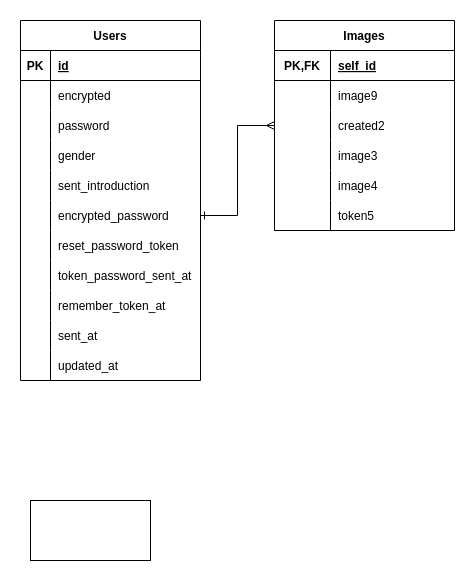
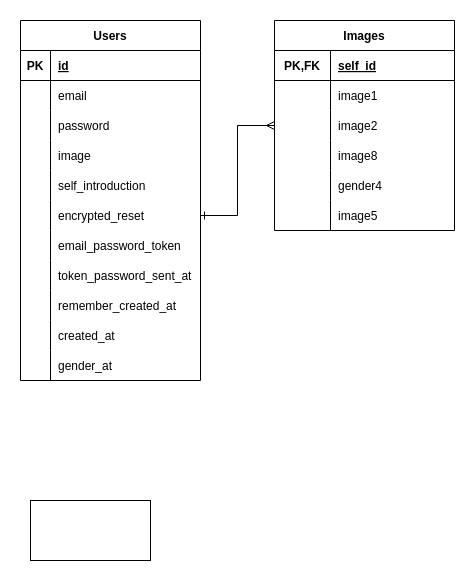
(88, 96) -> (72, 96)
(357, 96) -> (357, 96)
(365, 126) -> (357, 126)
(78, 156) -> (73, 156)
(357, 156) -> (357, 156)
(112, 186) -> (110, 186)
(357, 186) -> (362, 186)
(118, 216) -> (108, 216)
(358, 216) -> (357, 216)
(125, 246) -> (122, 246)
(115, 306) -> (122, 306)
(82, 336) -> (92, 336)
(92, 366) -> (88, 366)
